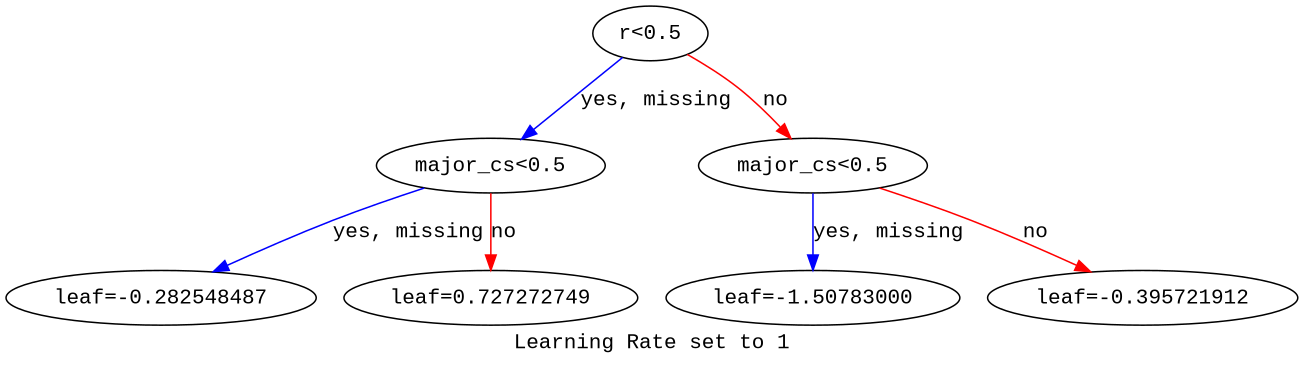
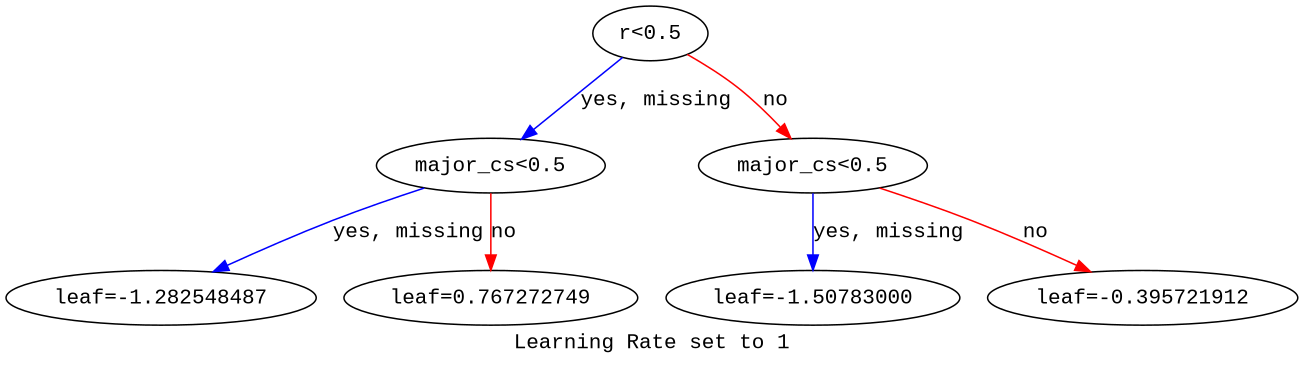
(161, 298) -> (161, 298)
(491, 298) -> (491, 298)
